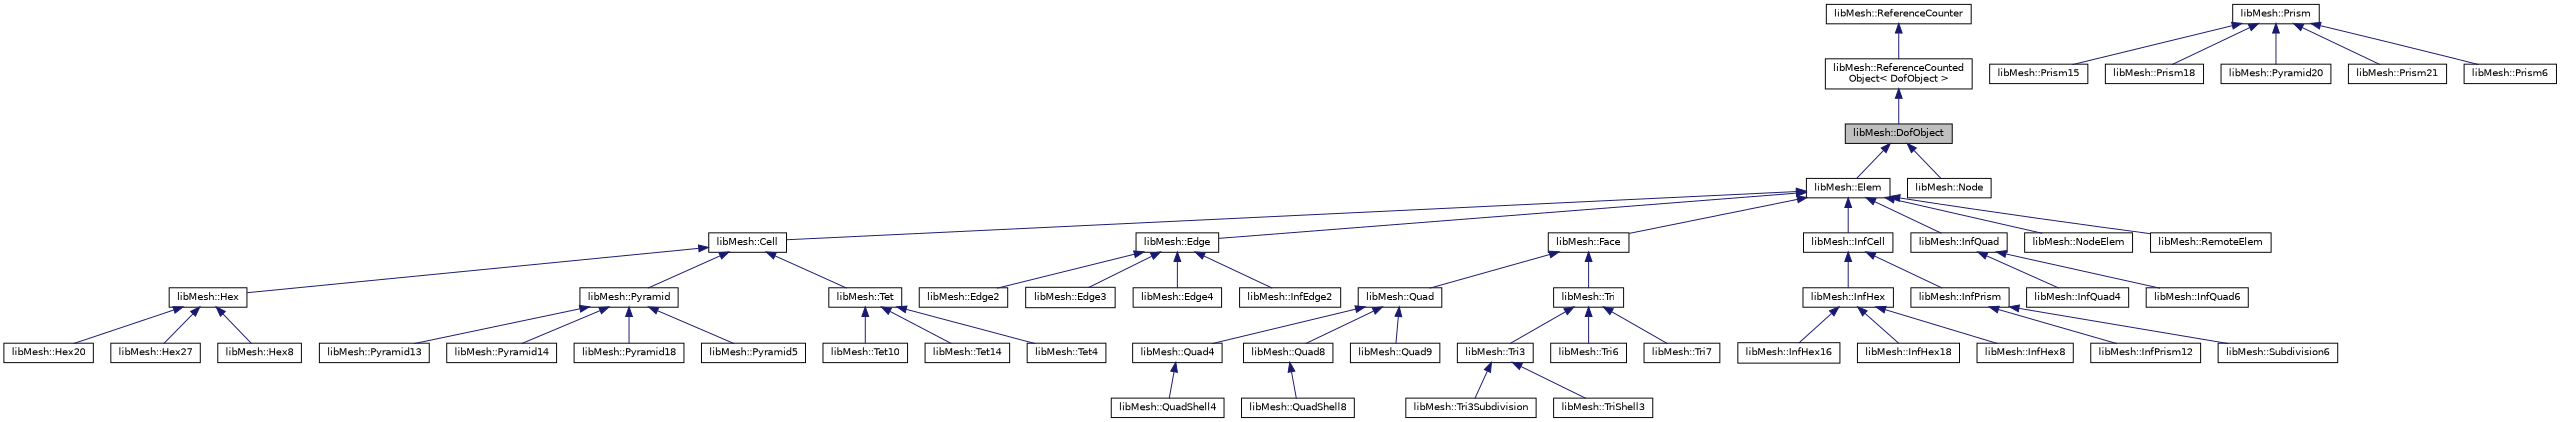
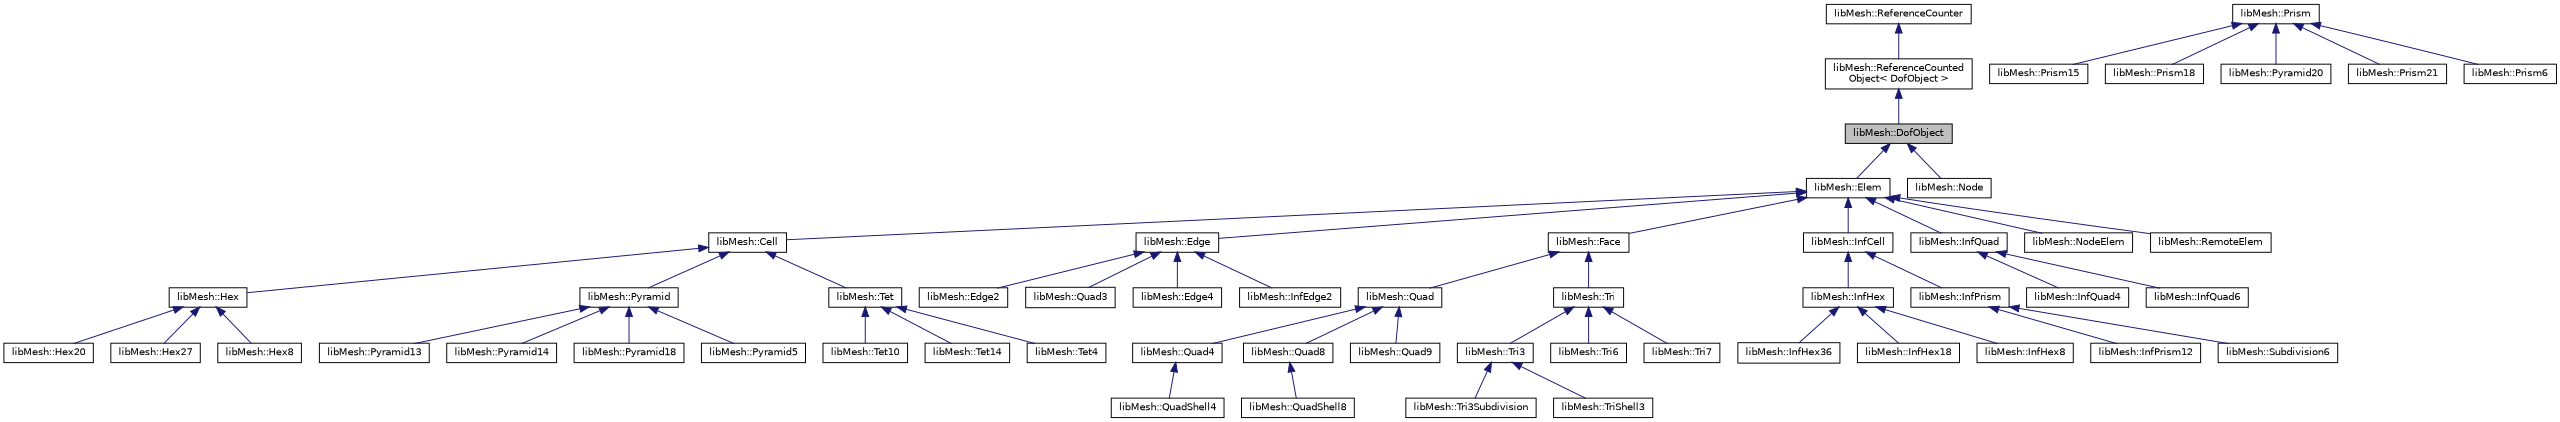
(1070, 298) -> (1070, 298)
(1789, 353) -> (1789, 353)
